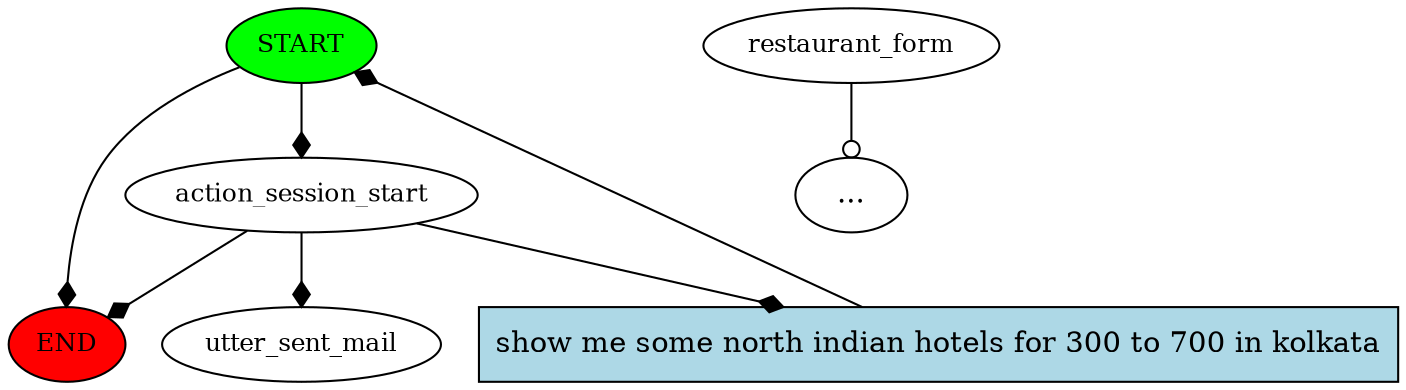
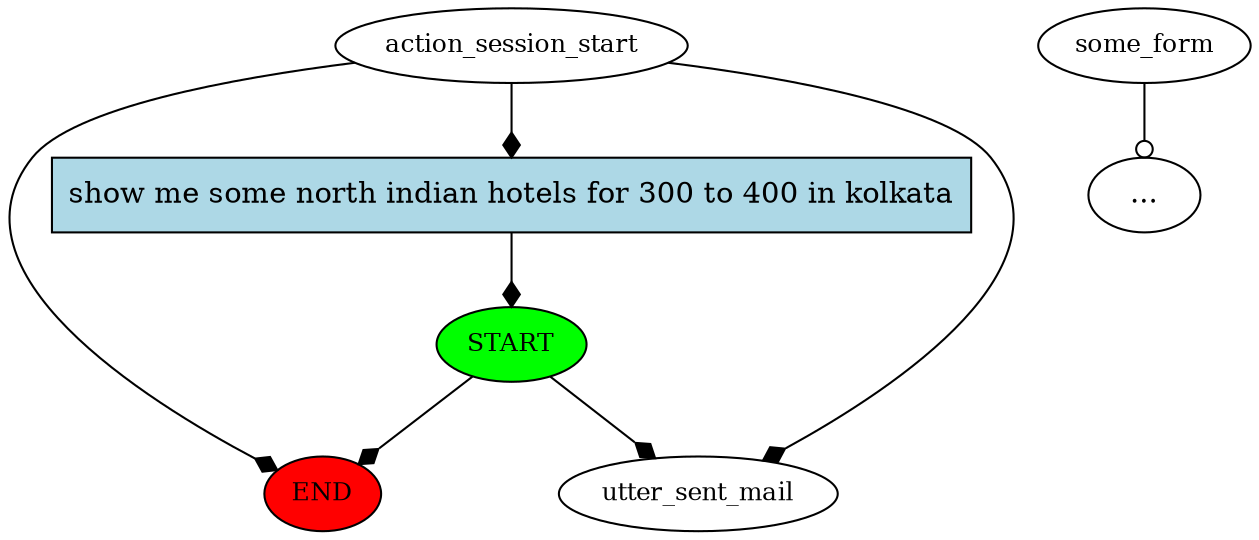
(851, 46) -> (1144, 46)
(302, 108) -> (592, 409)
(939, 344) -> (512, 195)
